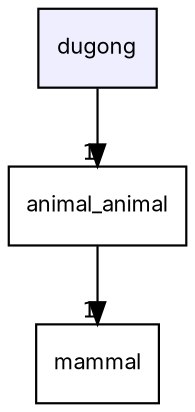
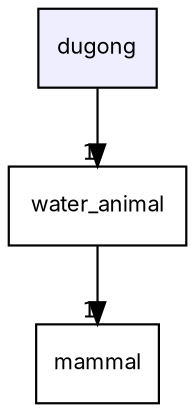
(98, 206) -> (98, 206)
